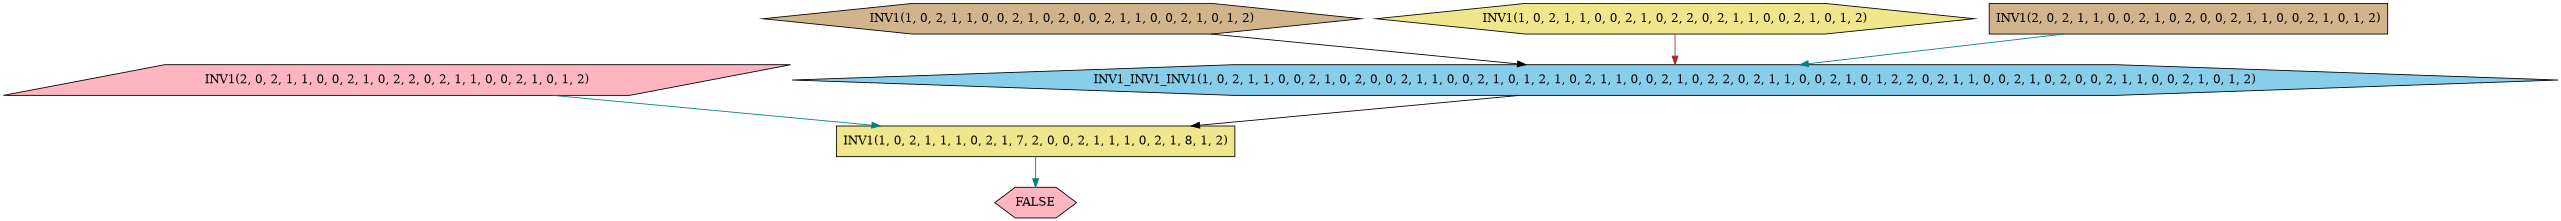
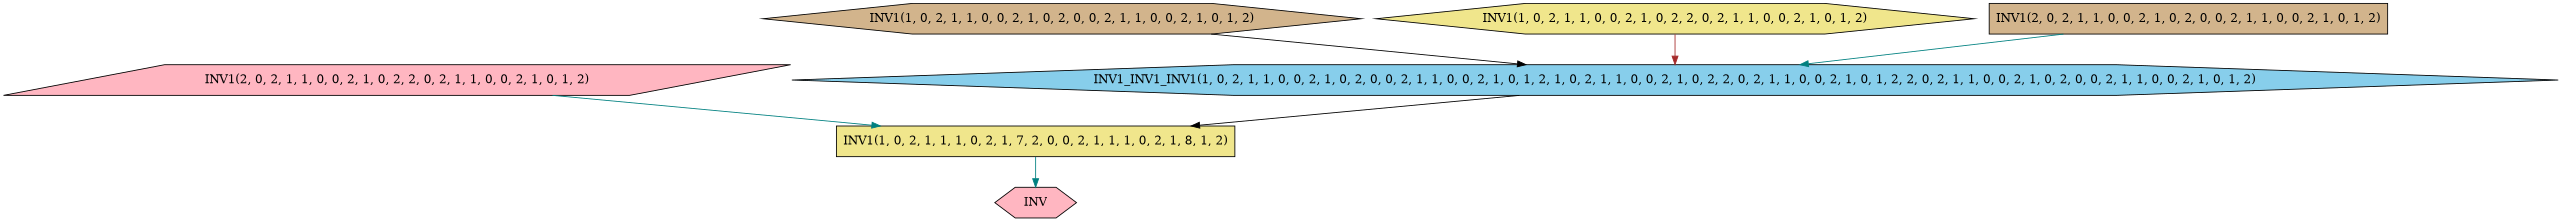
(1036, 203) -> (1036, 203)
